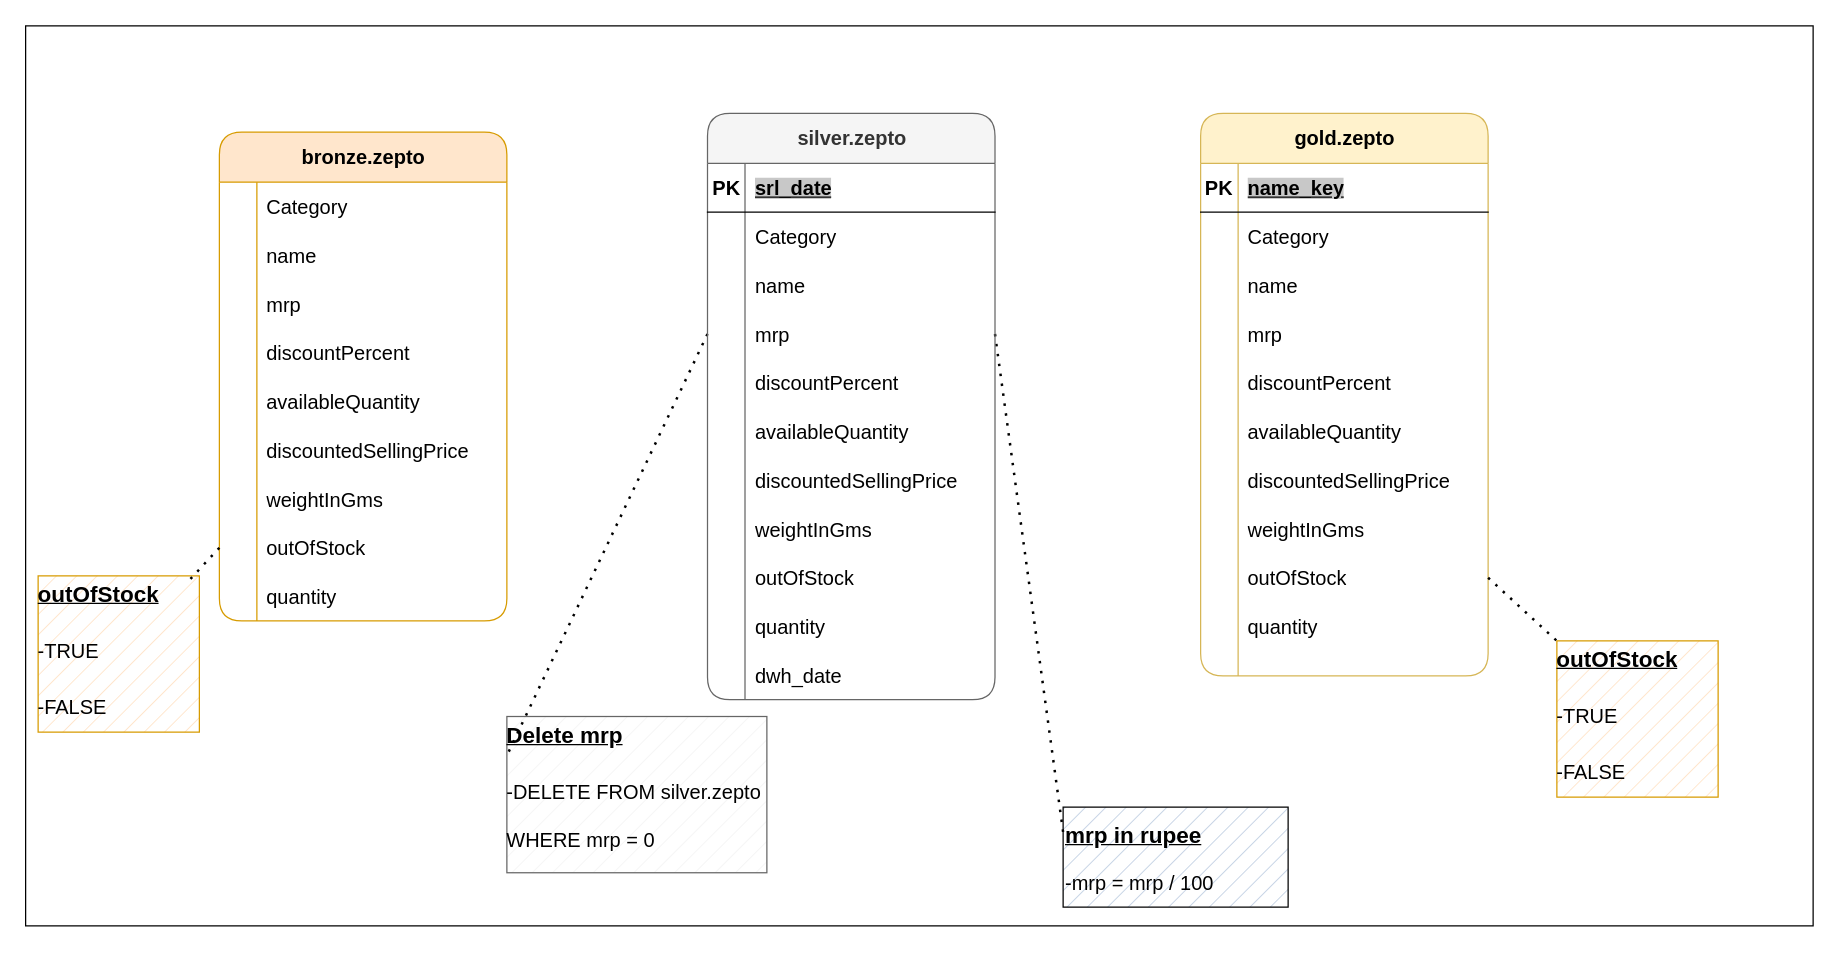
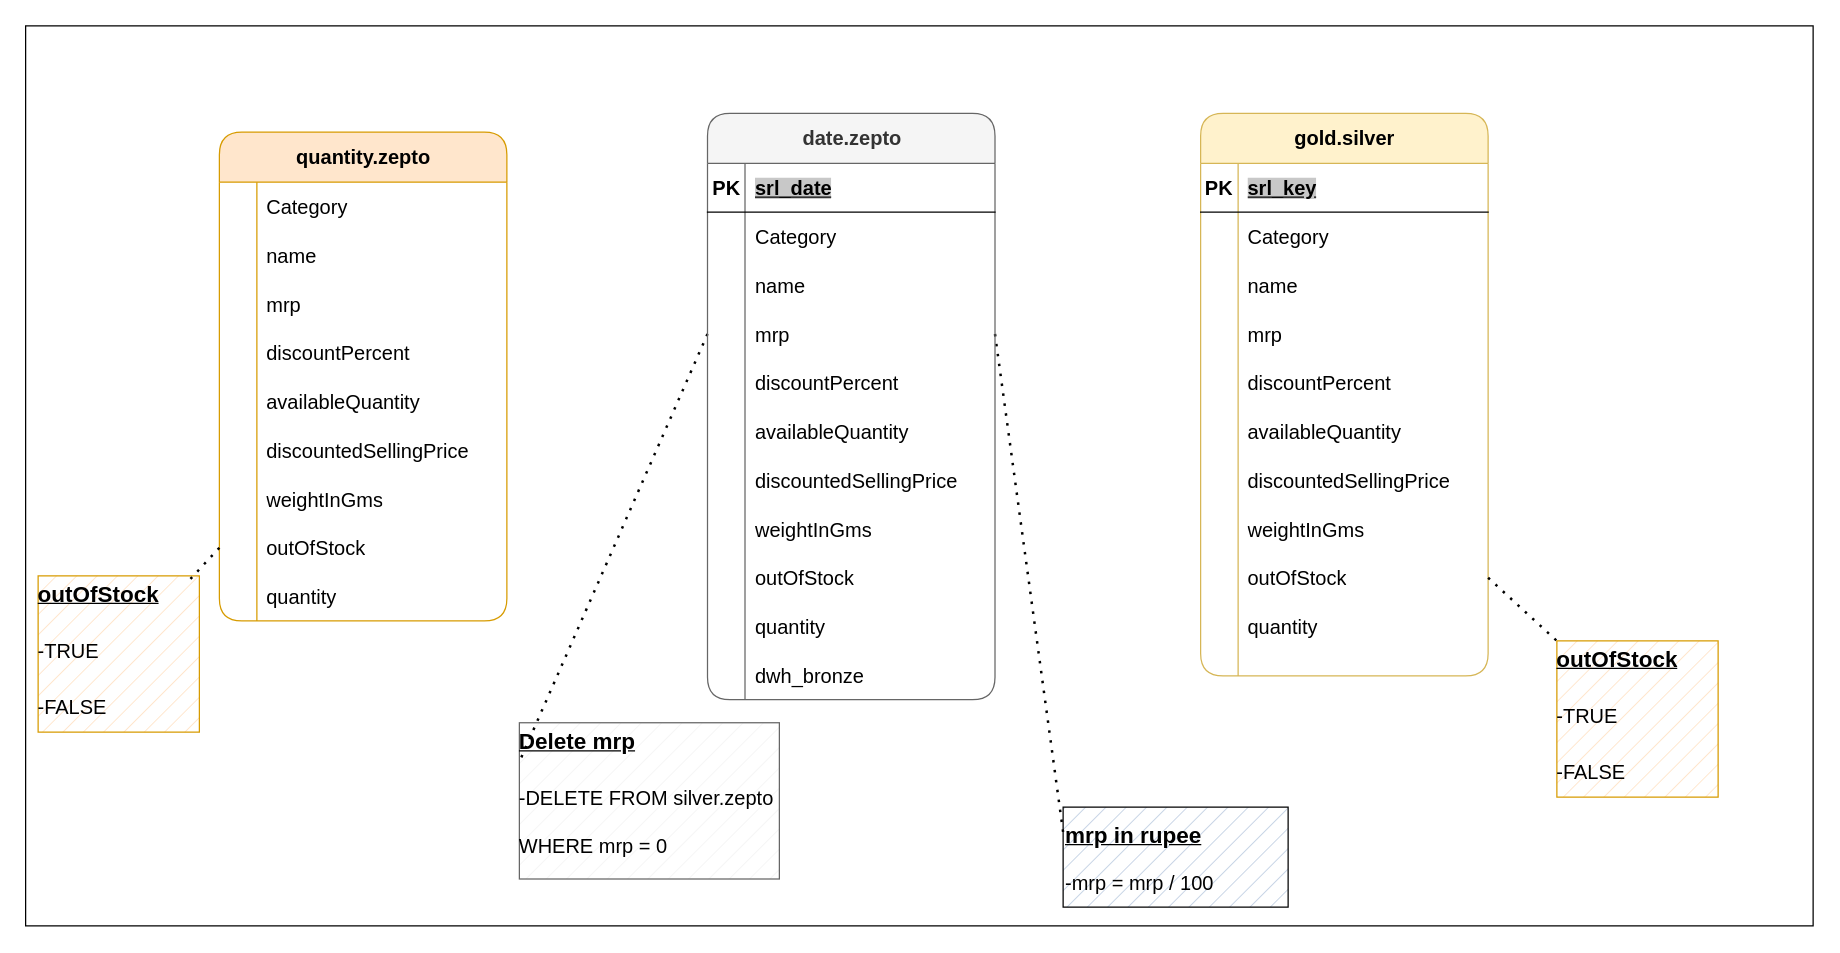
(853, 138) -> (853, 138)
(1345, 138) -> (1345, 138)
(364, 157) -> (364, 157)
(1293, 188) -> (1285, 188)
(800, 676) -> (812, 676)
(637, 794) -> (649, 801)
